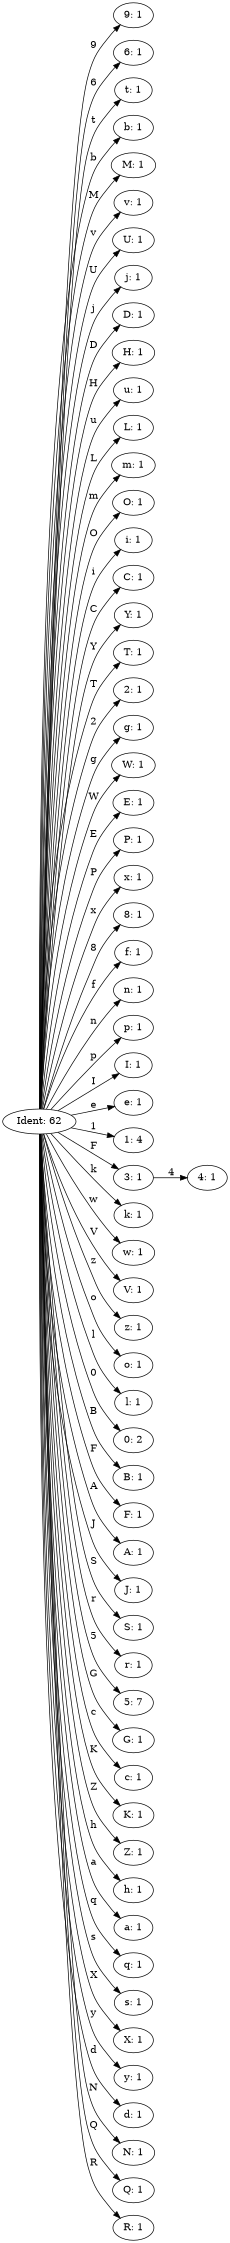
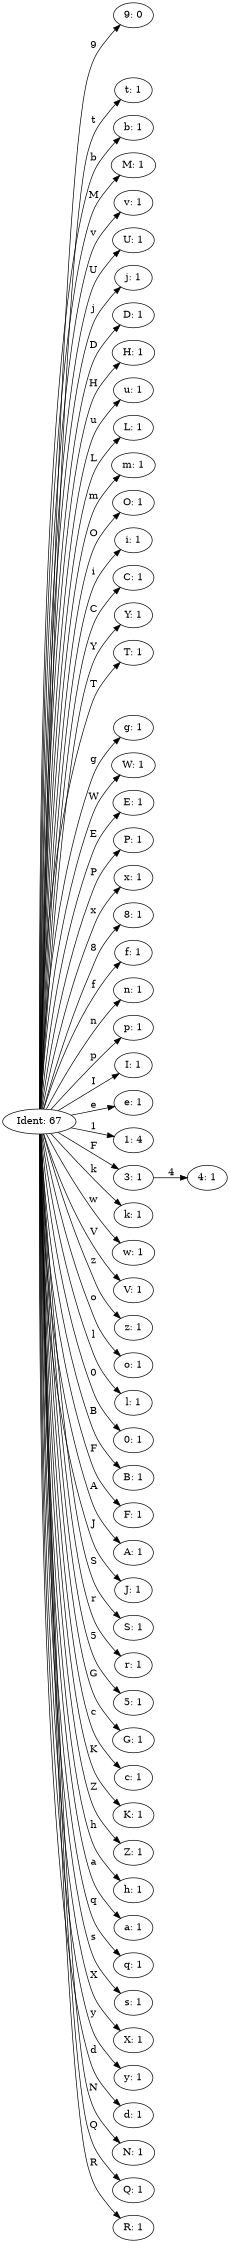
(133, 15) -> (133, 15)
(133, 53) -> none
(133, 690) -> none
(39, 1122) -> (39, 1122)
(133, 1440) -> (133, 1440)
(133, 1703) -> (133, 1703)
